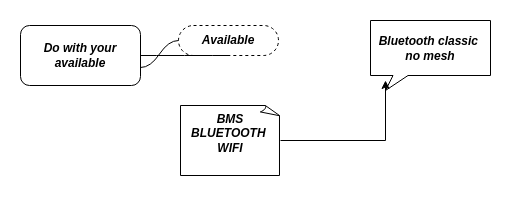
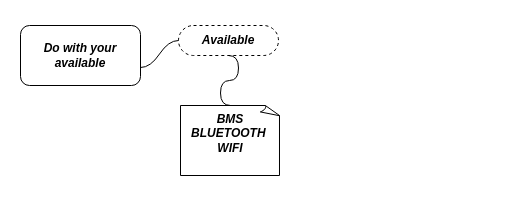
(185, 56) -> (231, 80)
(431, 56) -> none
(360, 141) -> none
